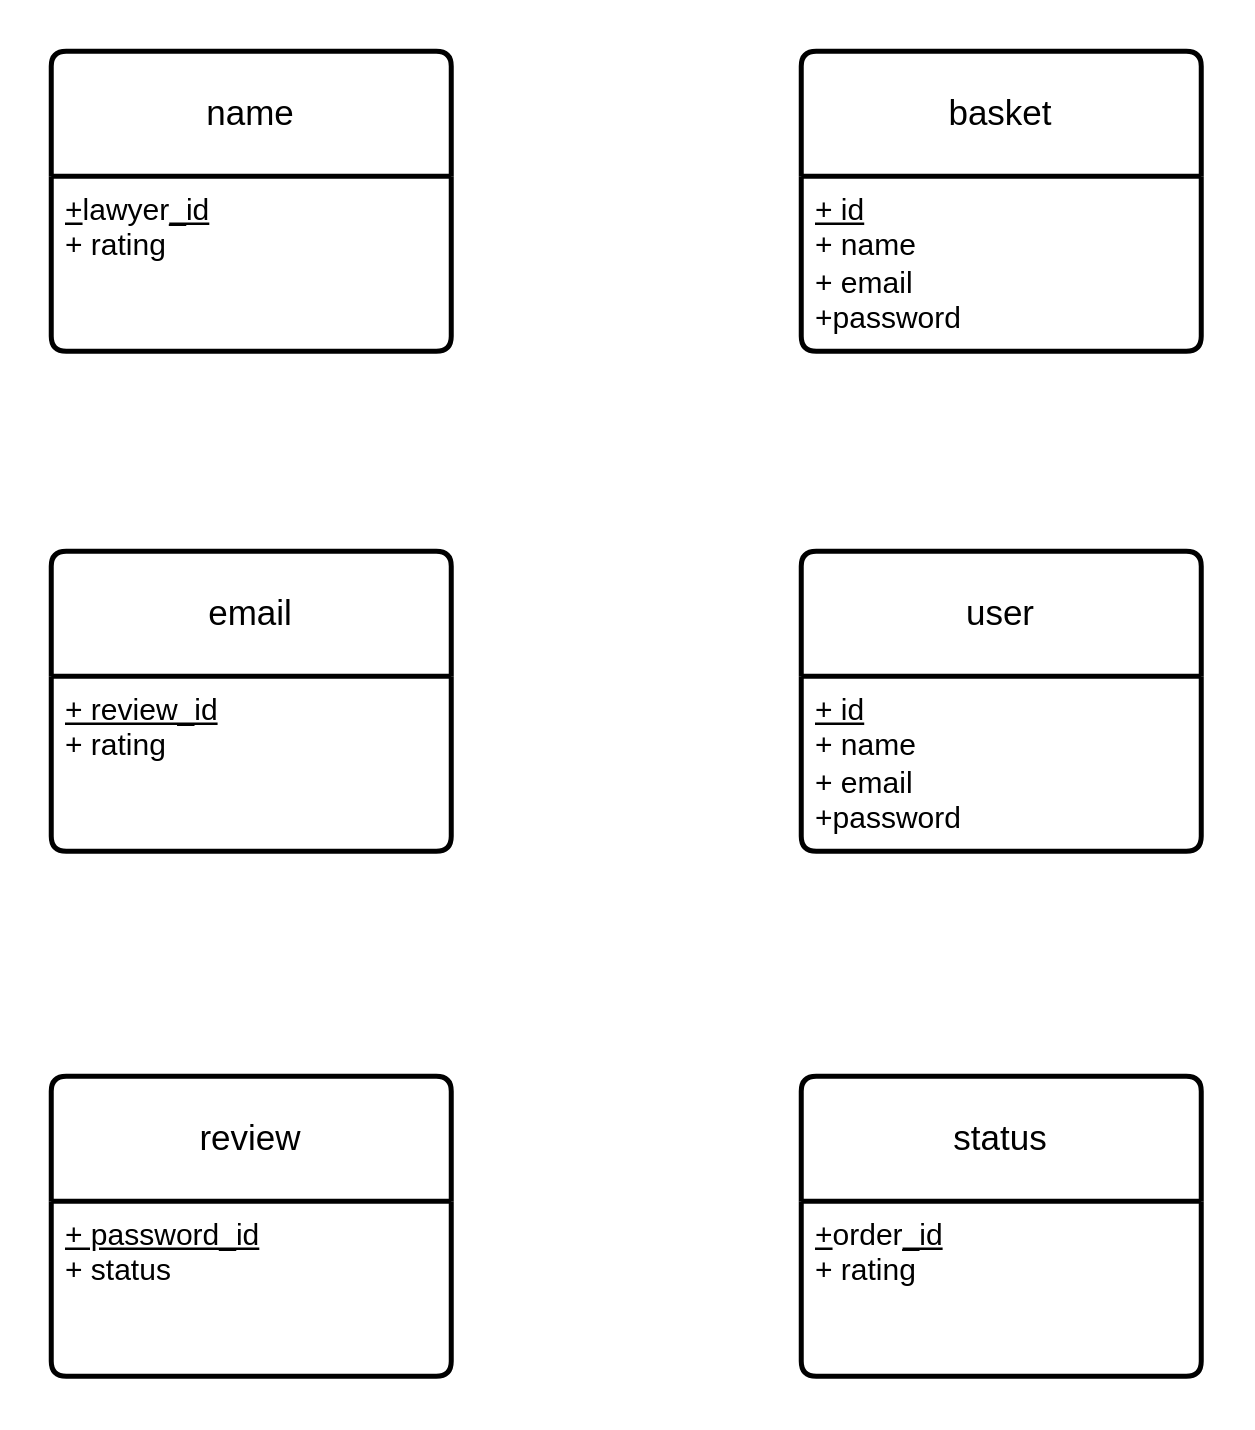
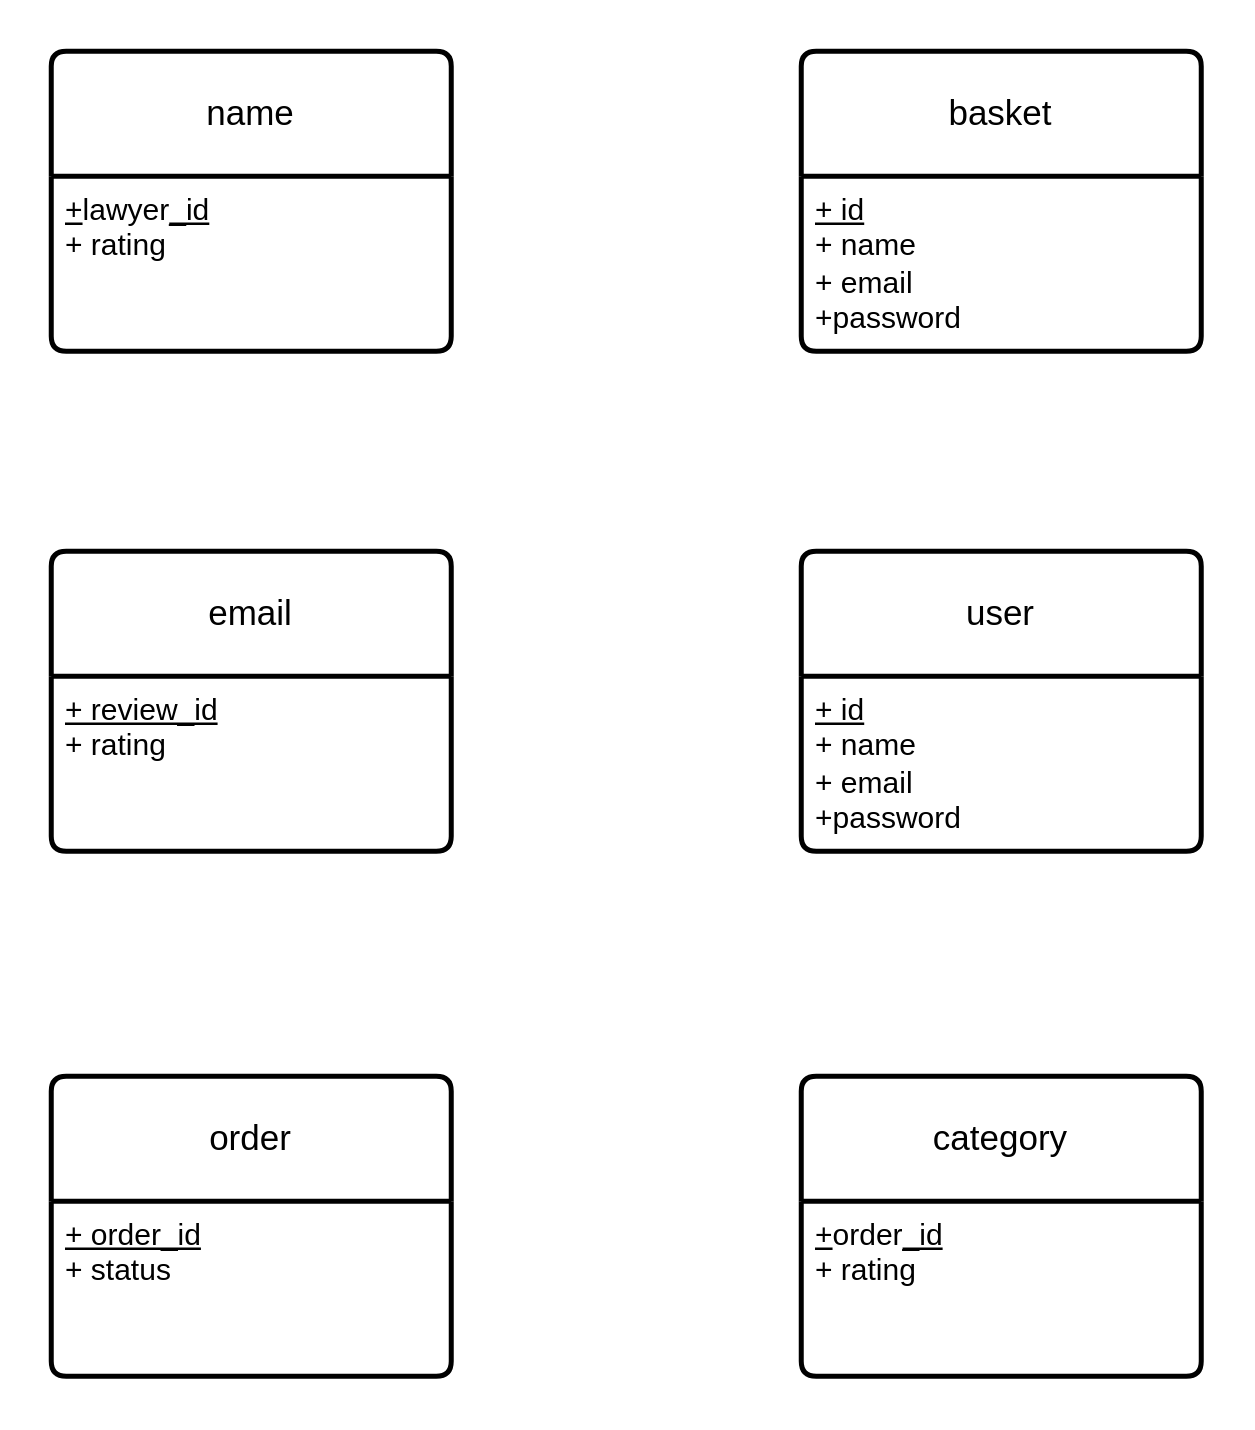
(251, 1139) -> (251, 1139)
(1001, 1139) -> (1001, 1139)
(168, 1255) -> (142, 1255)
